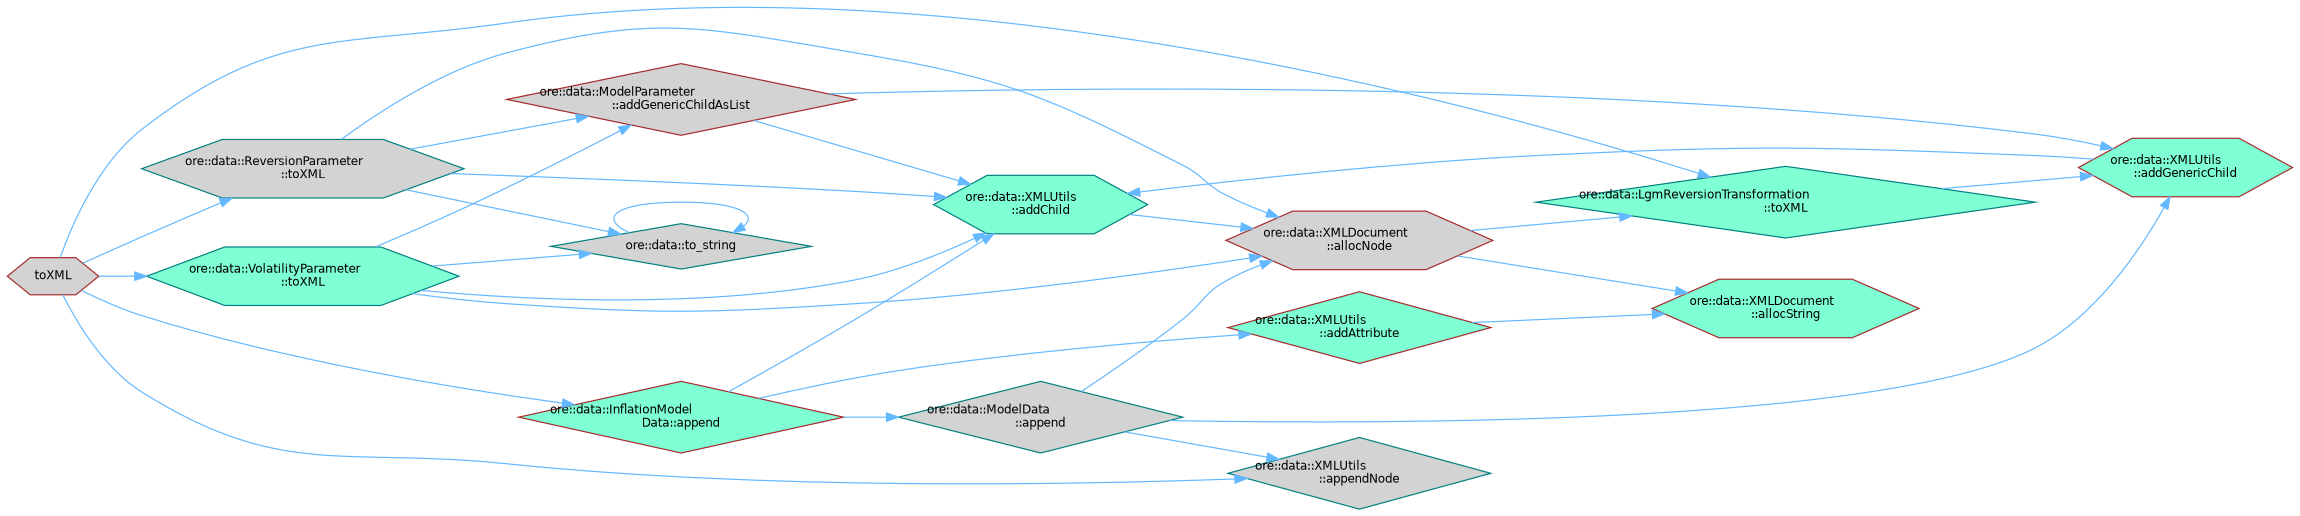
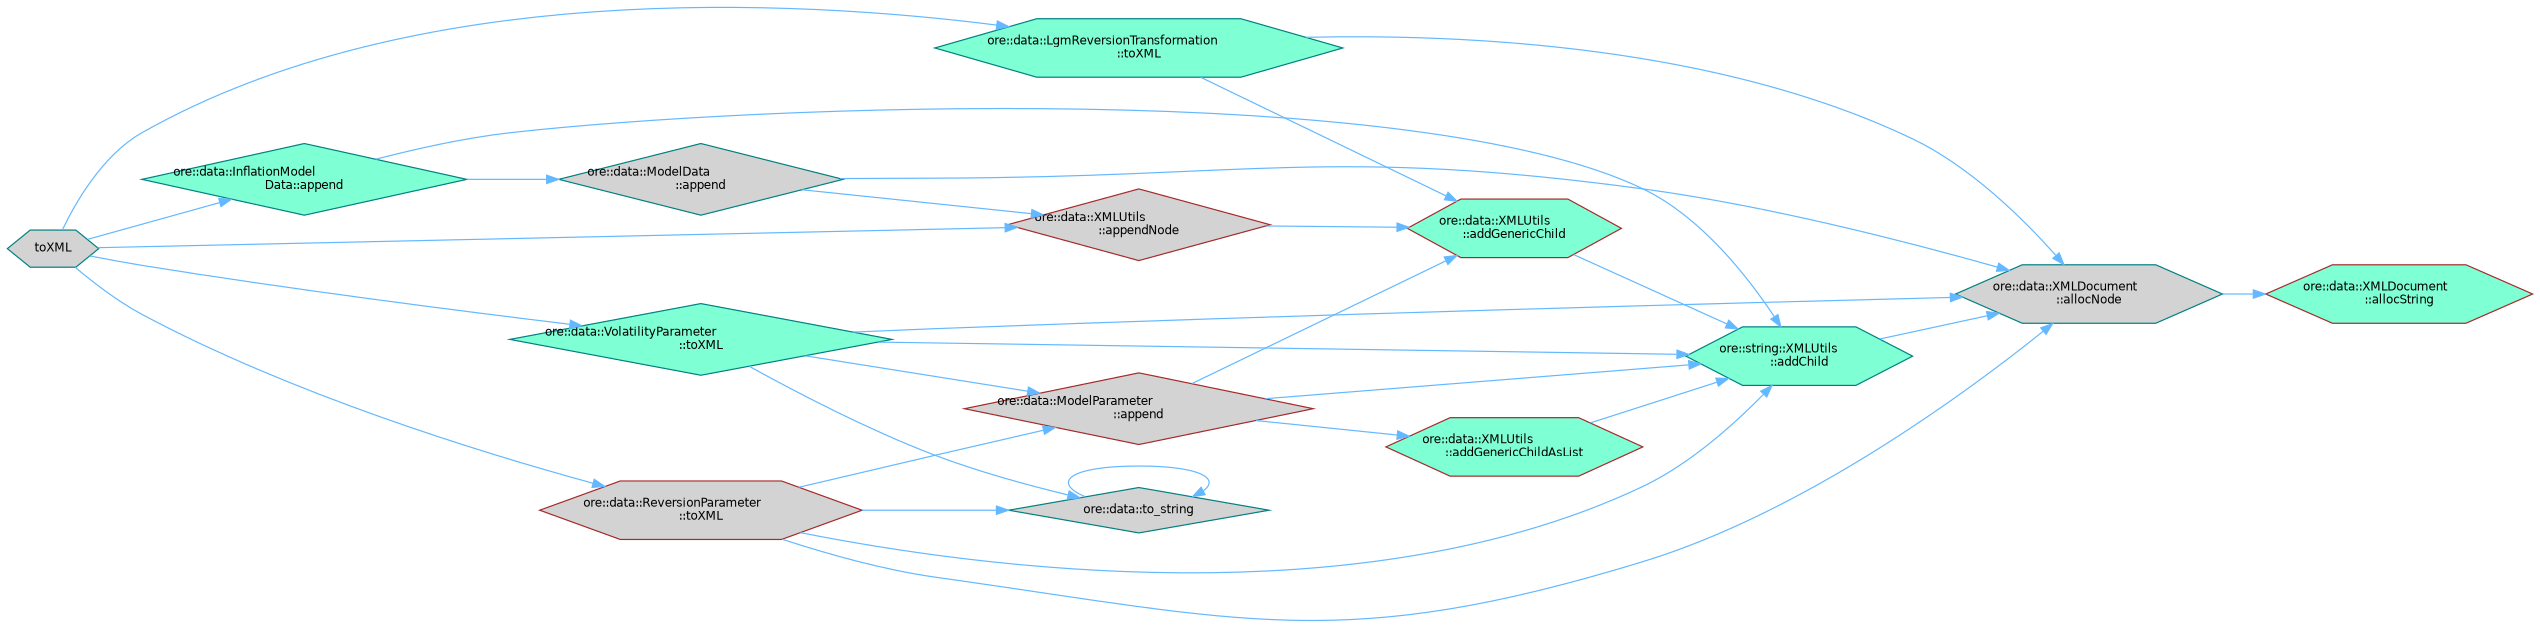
(681, 99) -> (1139, 409)
(303, 169) -> (701, 510)
(1786, 202) -> (1139, 48)
(1041, 205) -> (1799, 356)
(1545, 224) -> (1707, 71)
(1359, 240) -> (2089, 294)
(53, 276) -> (53, 249)
(303, 276) -> (701, 339)
(1359, 328) -> none
(1702, 409) -> (1331, 227)
(681, 417) -> (304, 179)
none -> (1514, 447)
(1359, 473) -> (1139, 225)
